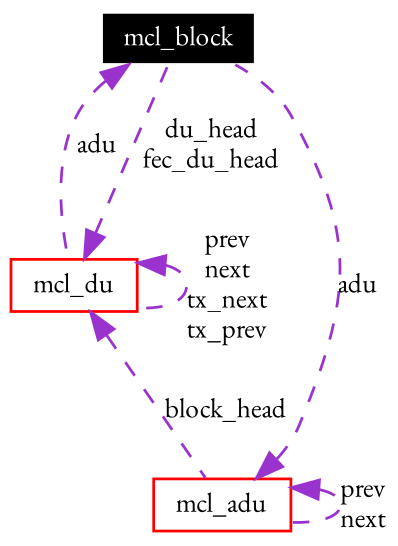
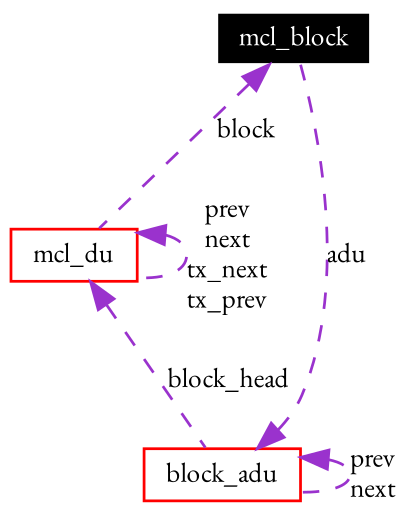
(97, 145) -> (247, 130)
(132, 149) -> none
(222, 505) -> (222, 475)
